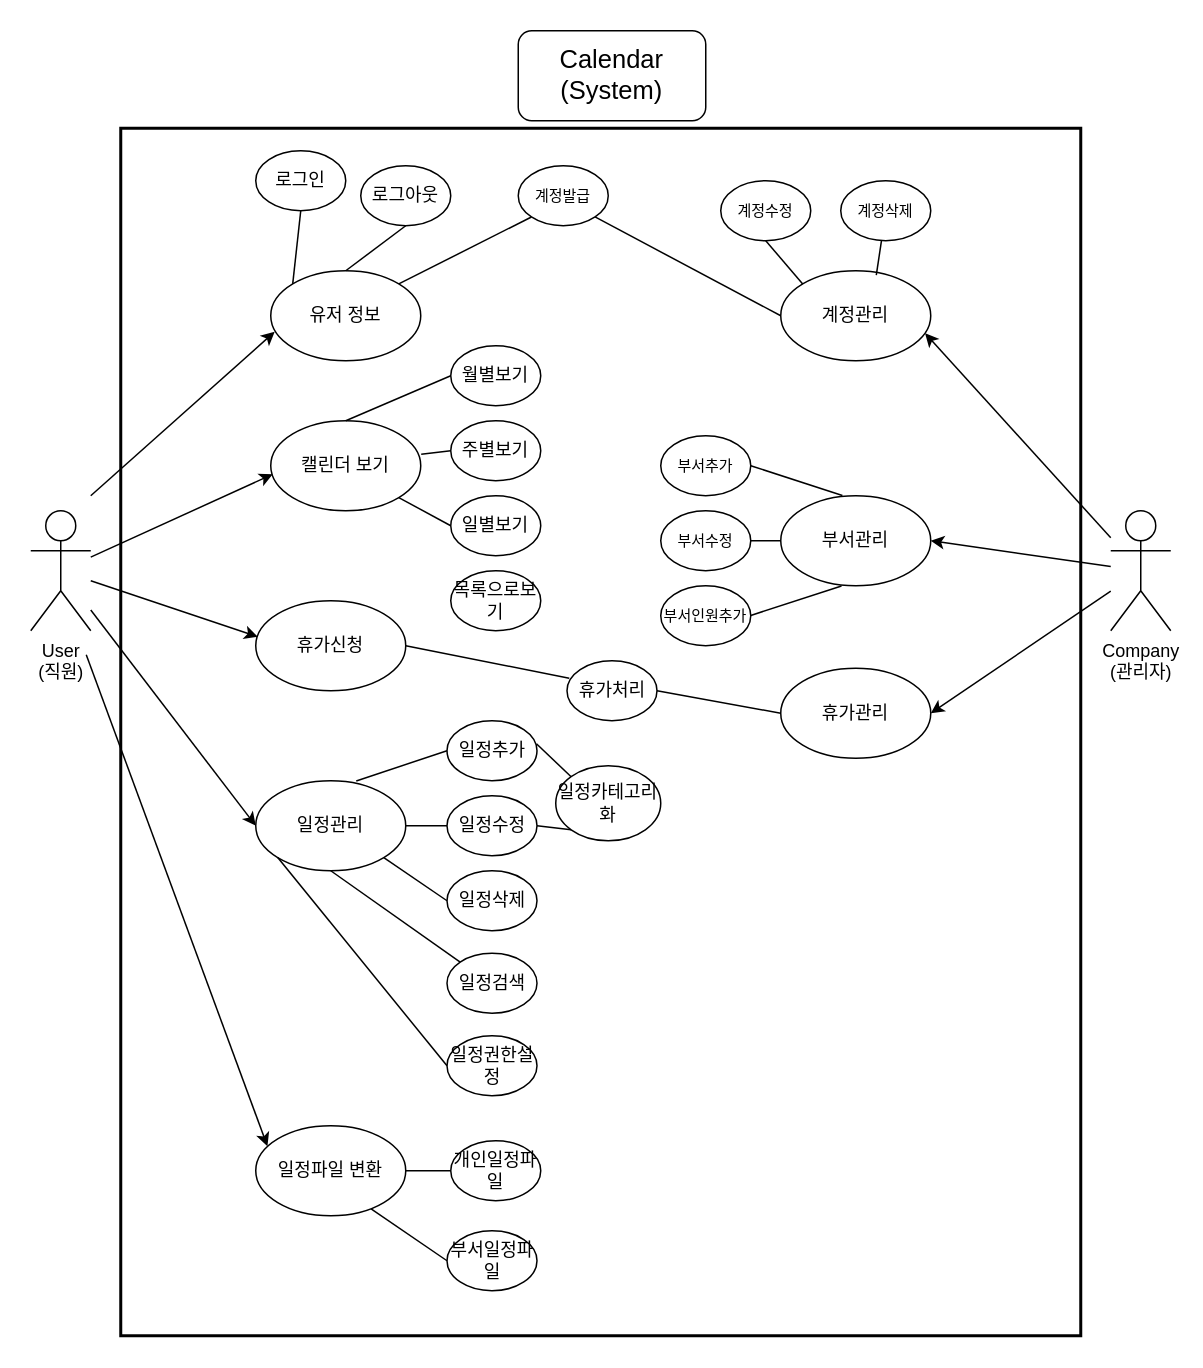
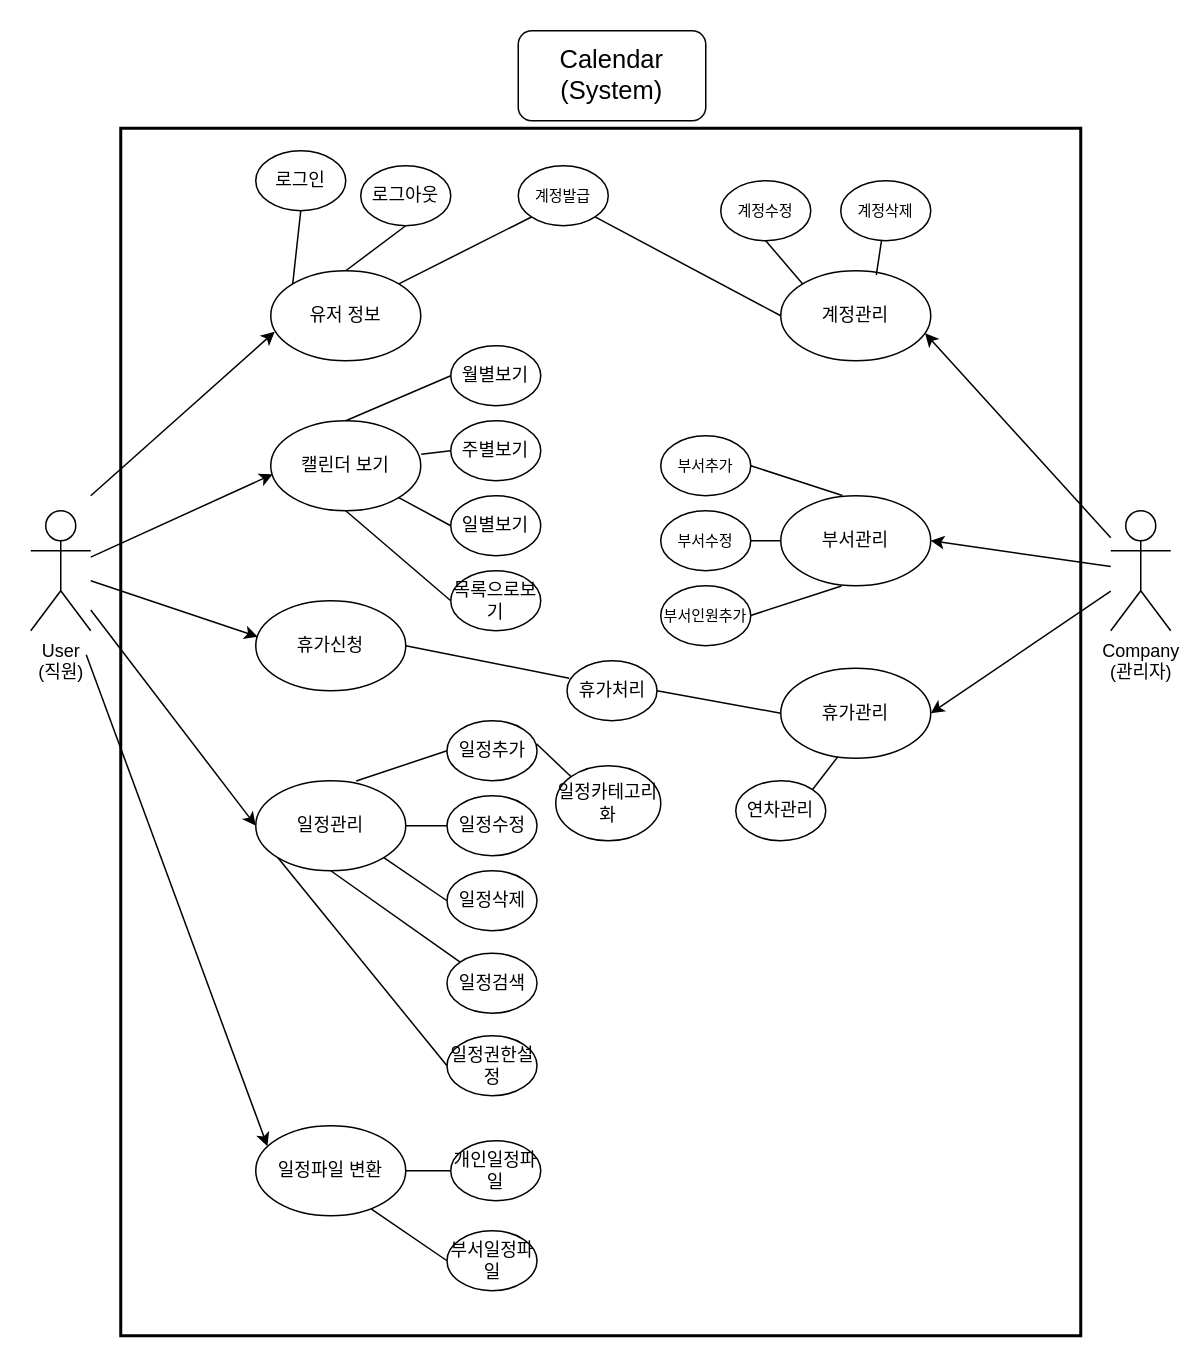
none -> (398, 556)
none -> (825, 774)
none -> (781, 811)
(553, 828) -> none
